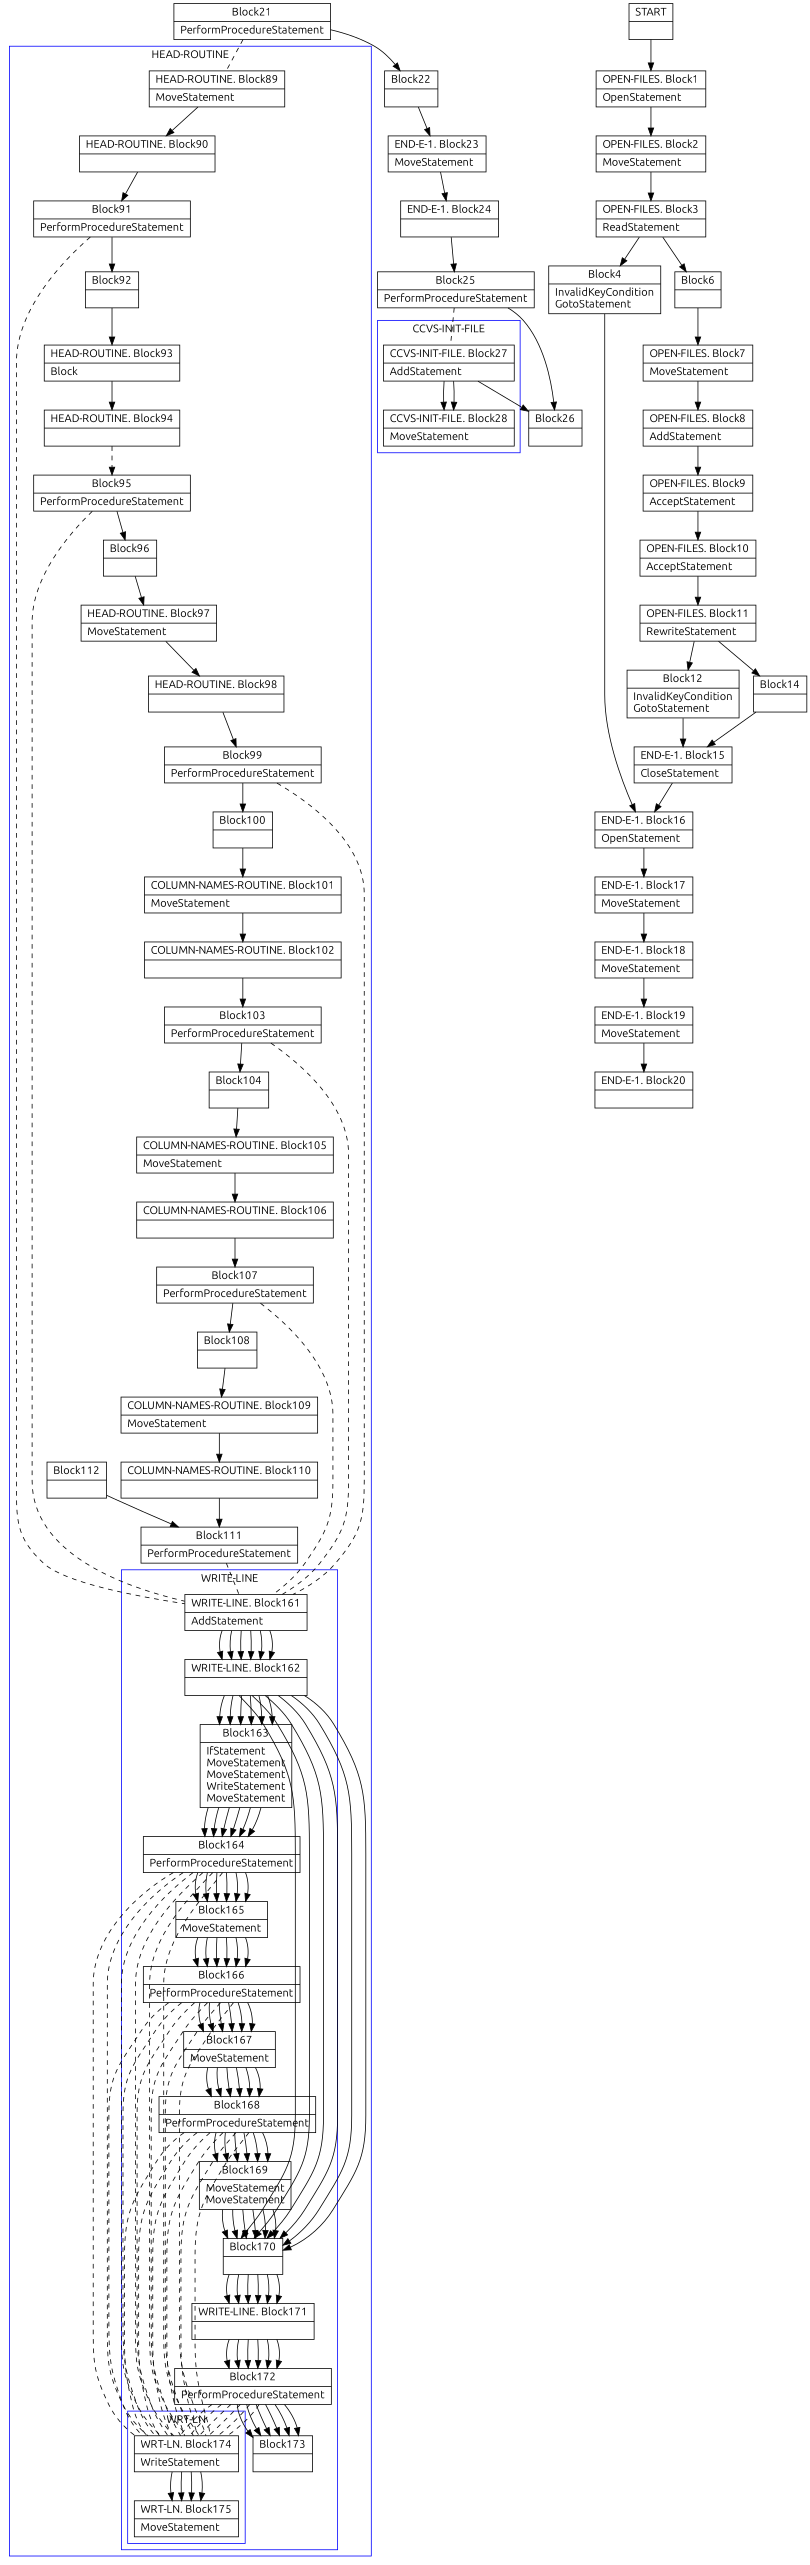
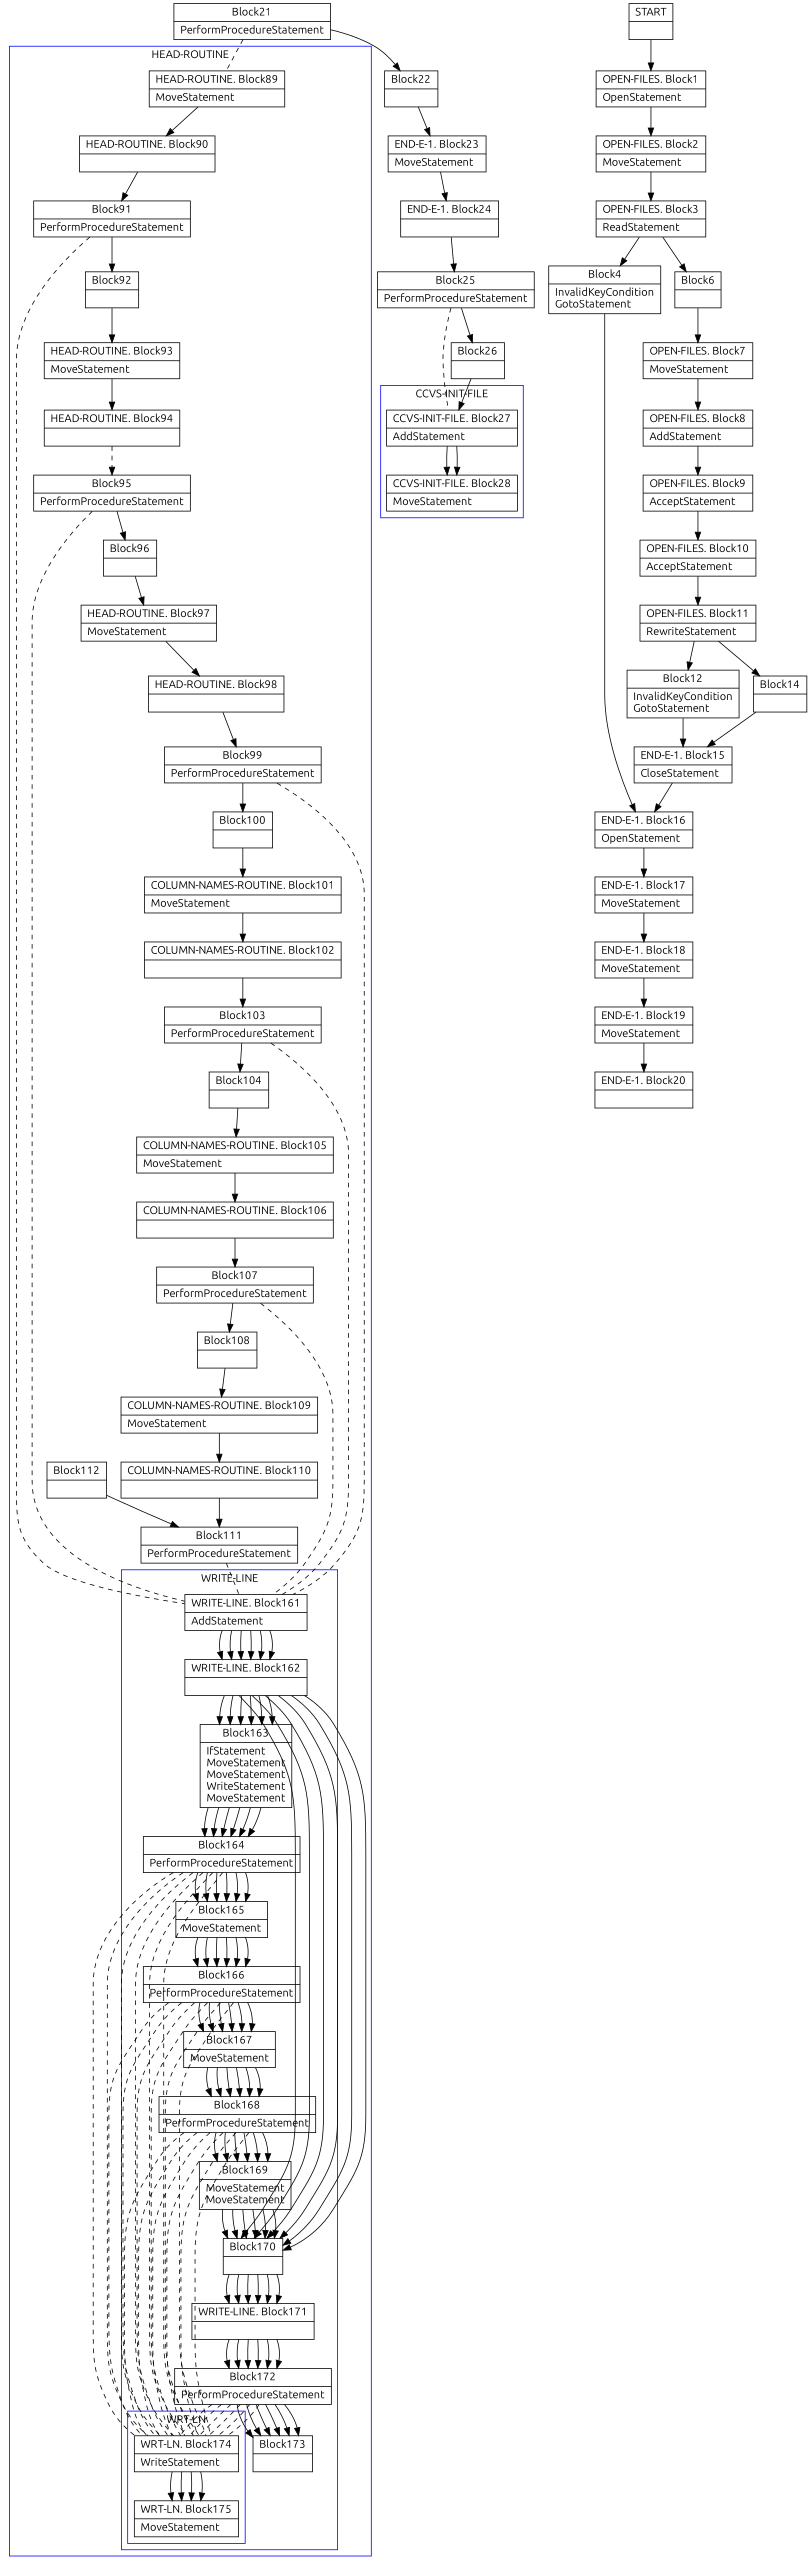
(64, 372) -> (90, 369)
(500, 394) -> (466, 391)
